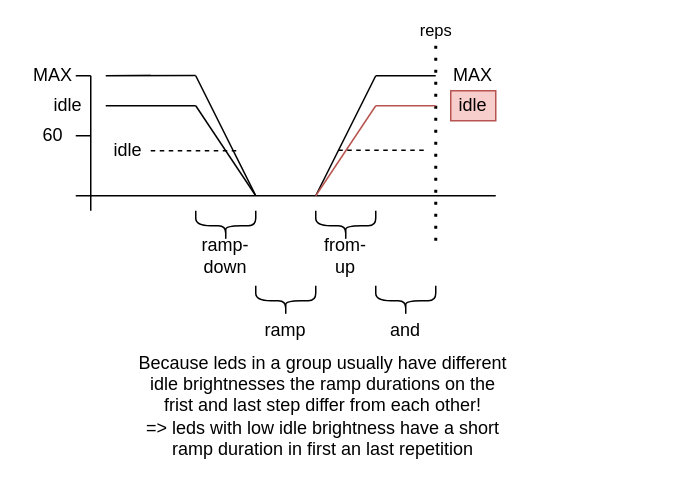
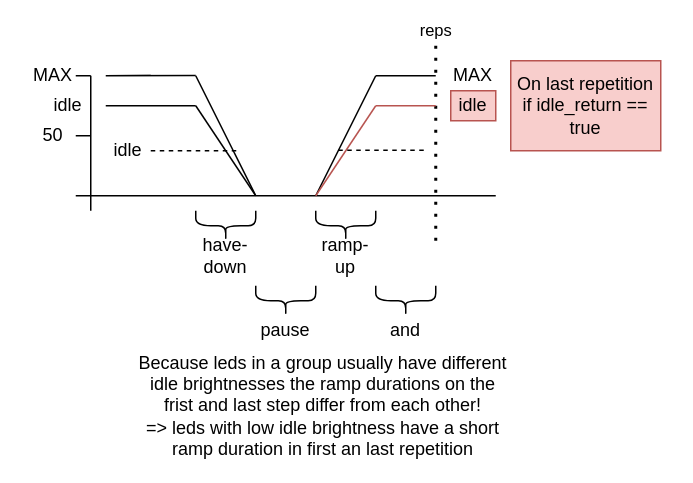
none -> (586, 106)
(53, 136) -> (53, 136)
(226, 256) -> (226, 256)
(346, 256) -> (346, 256)
(286, 331) -> (286, 331)
